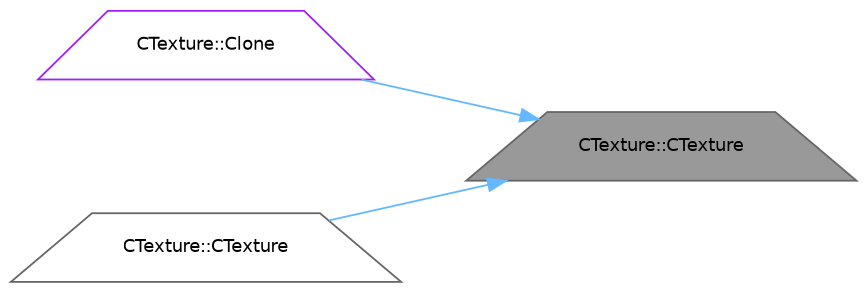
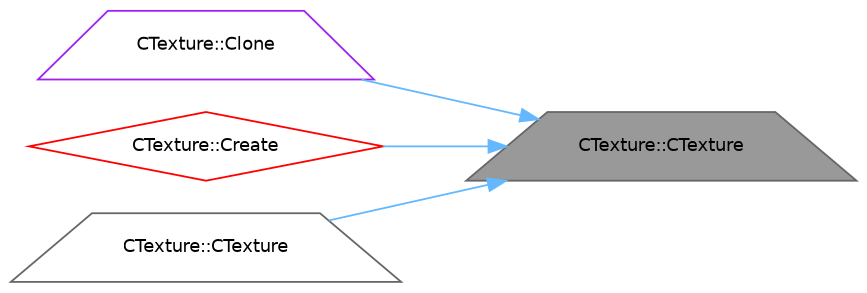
none -> (206, 146)
